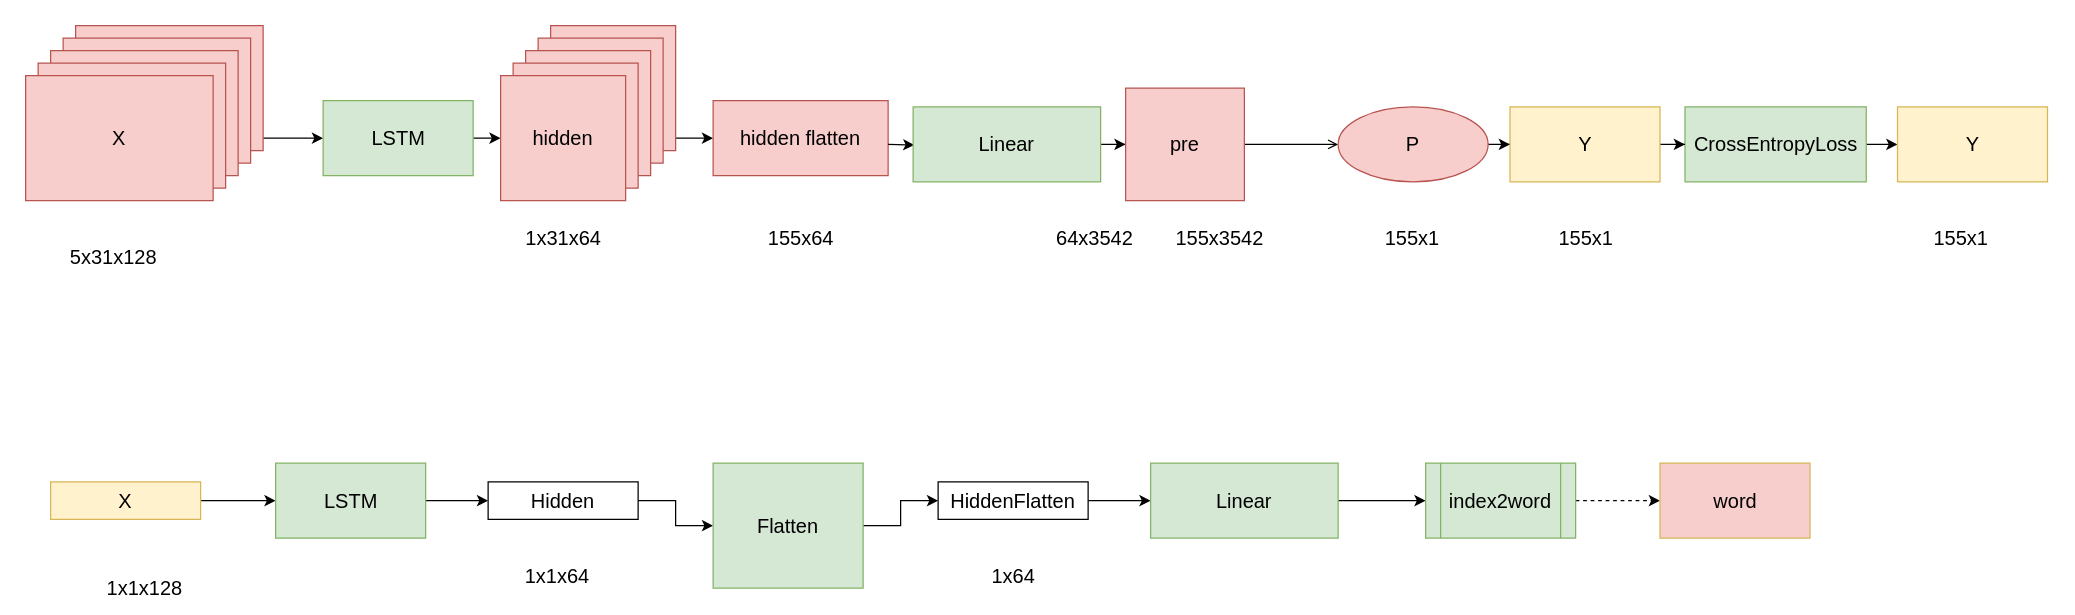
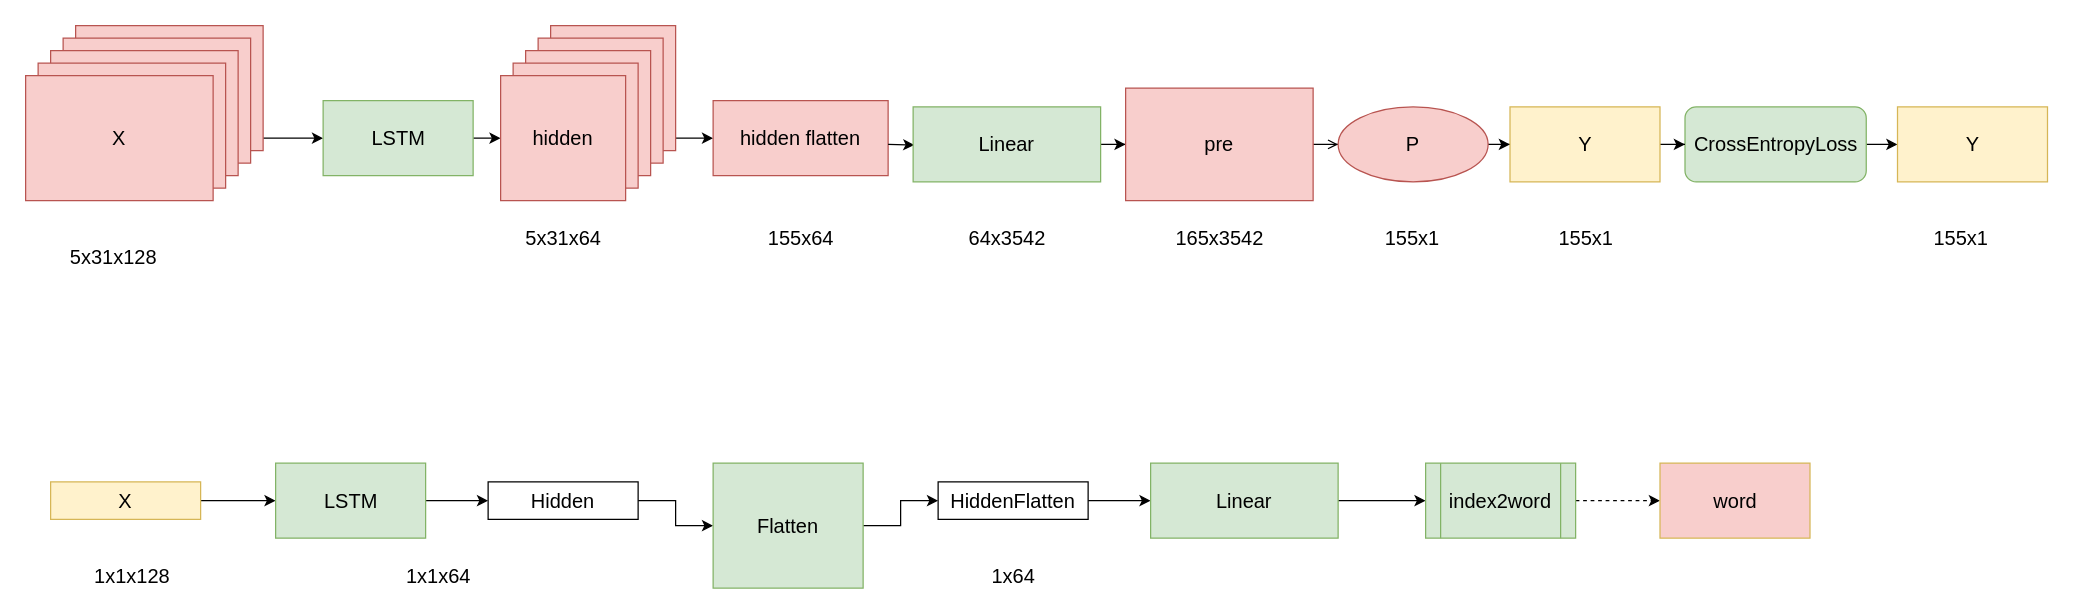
(1185, 144) -> (1219, 144)
(1776, 144) -> (1776, 144)
(564, 238) -> (564, 238)
(1094, 238) -> (1007, 238)
(1220, 238) -> (1220, 238)
(557, 576) -> (438, 576)
(144, 588) -> (132, 576)
